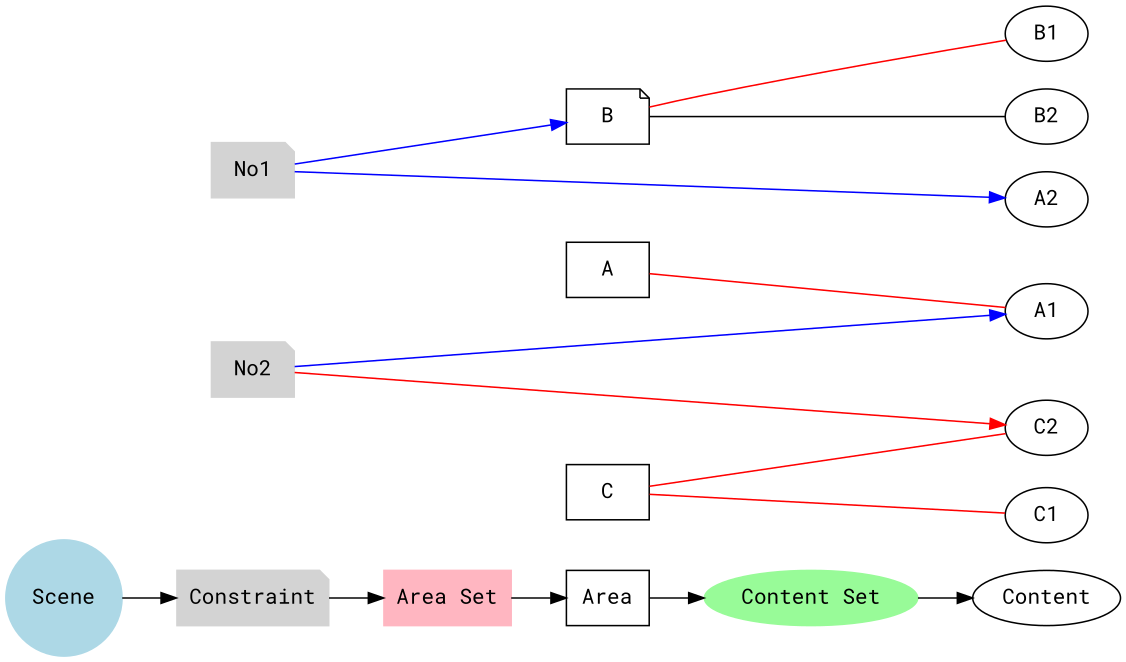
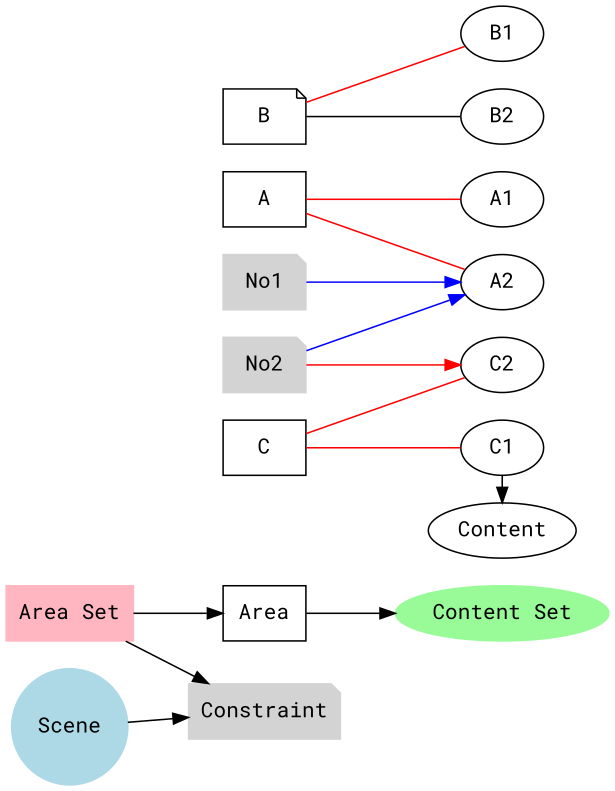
(423, 144) -> none
none -> (386, 242)
(642, 341) -> (378, 325)
(349, 598) -> (160, 659)
(938, 598) -> (502, 481)
